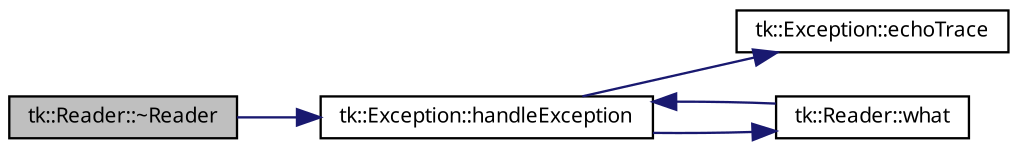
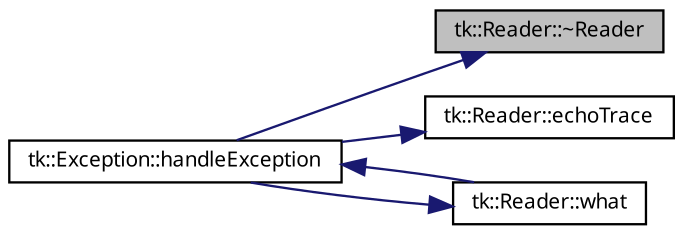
(873, 31) -> (550, 117)
(267, 117) -> (350, 100)
